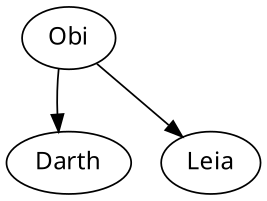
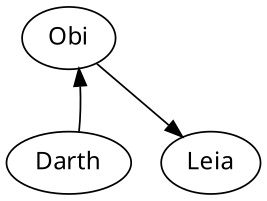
(57, 91) -> (80, 109)
